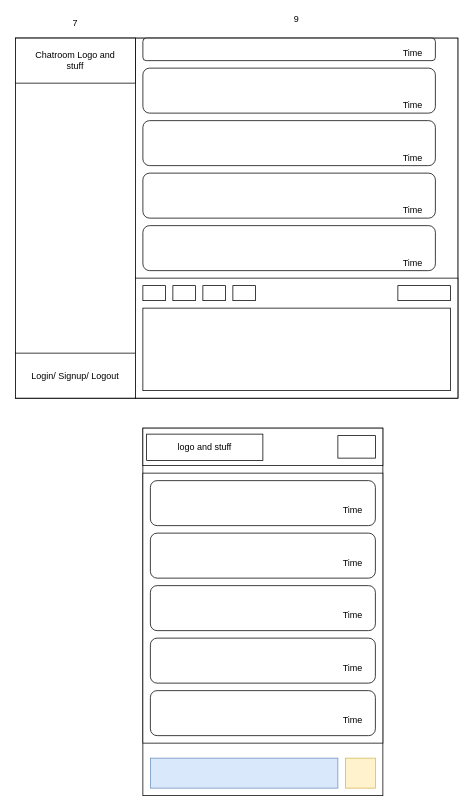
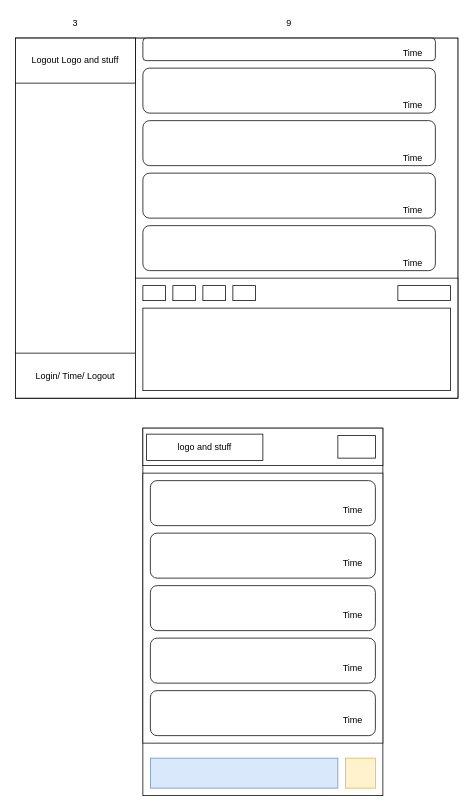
(297, 19) -> (289, 23)
(75, 23) -> (75, 23)
(75, 60) -> (75, 60)
(75, 376) -> (75, 376)
